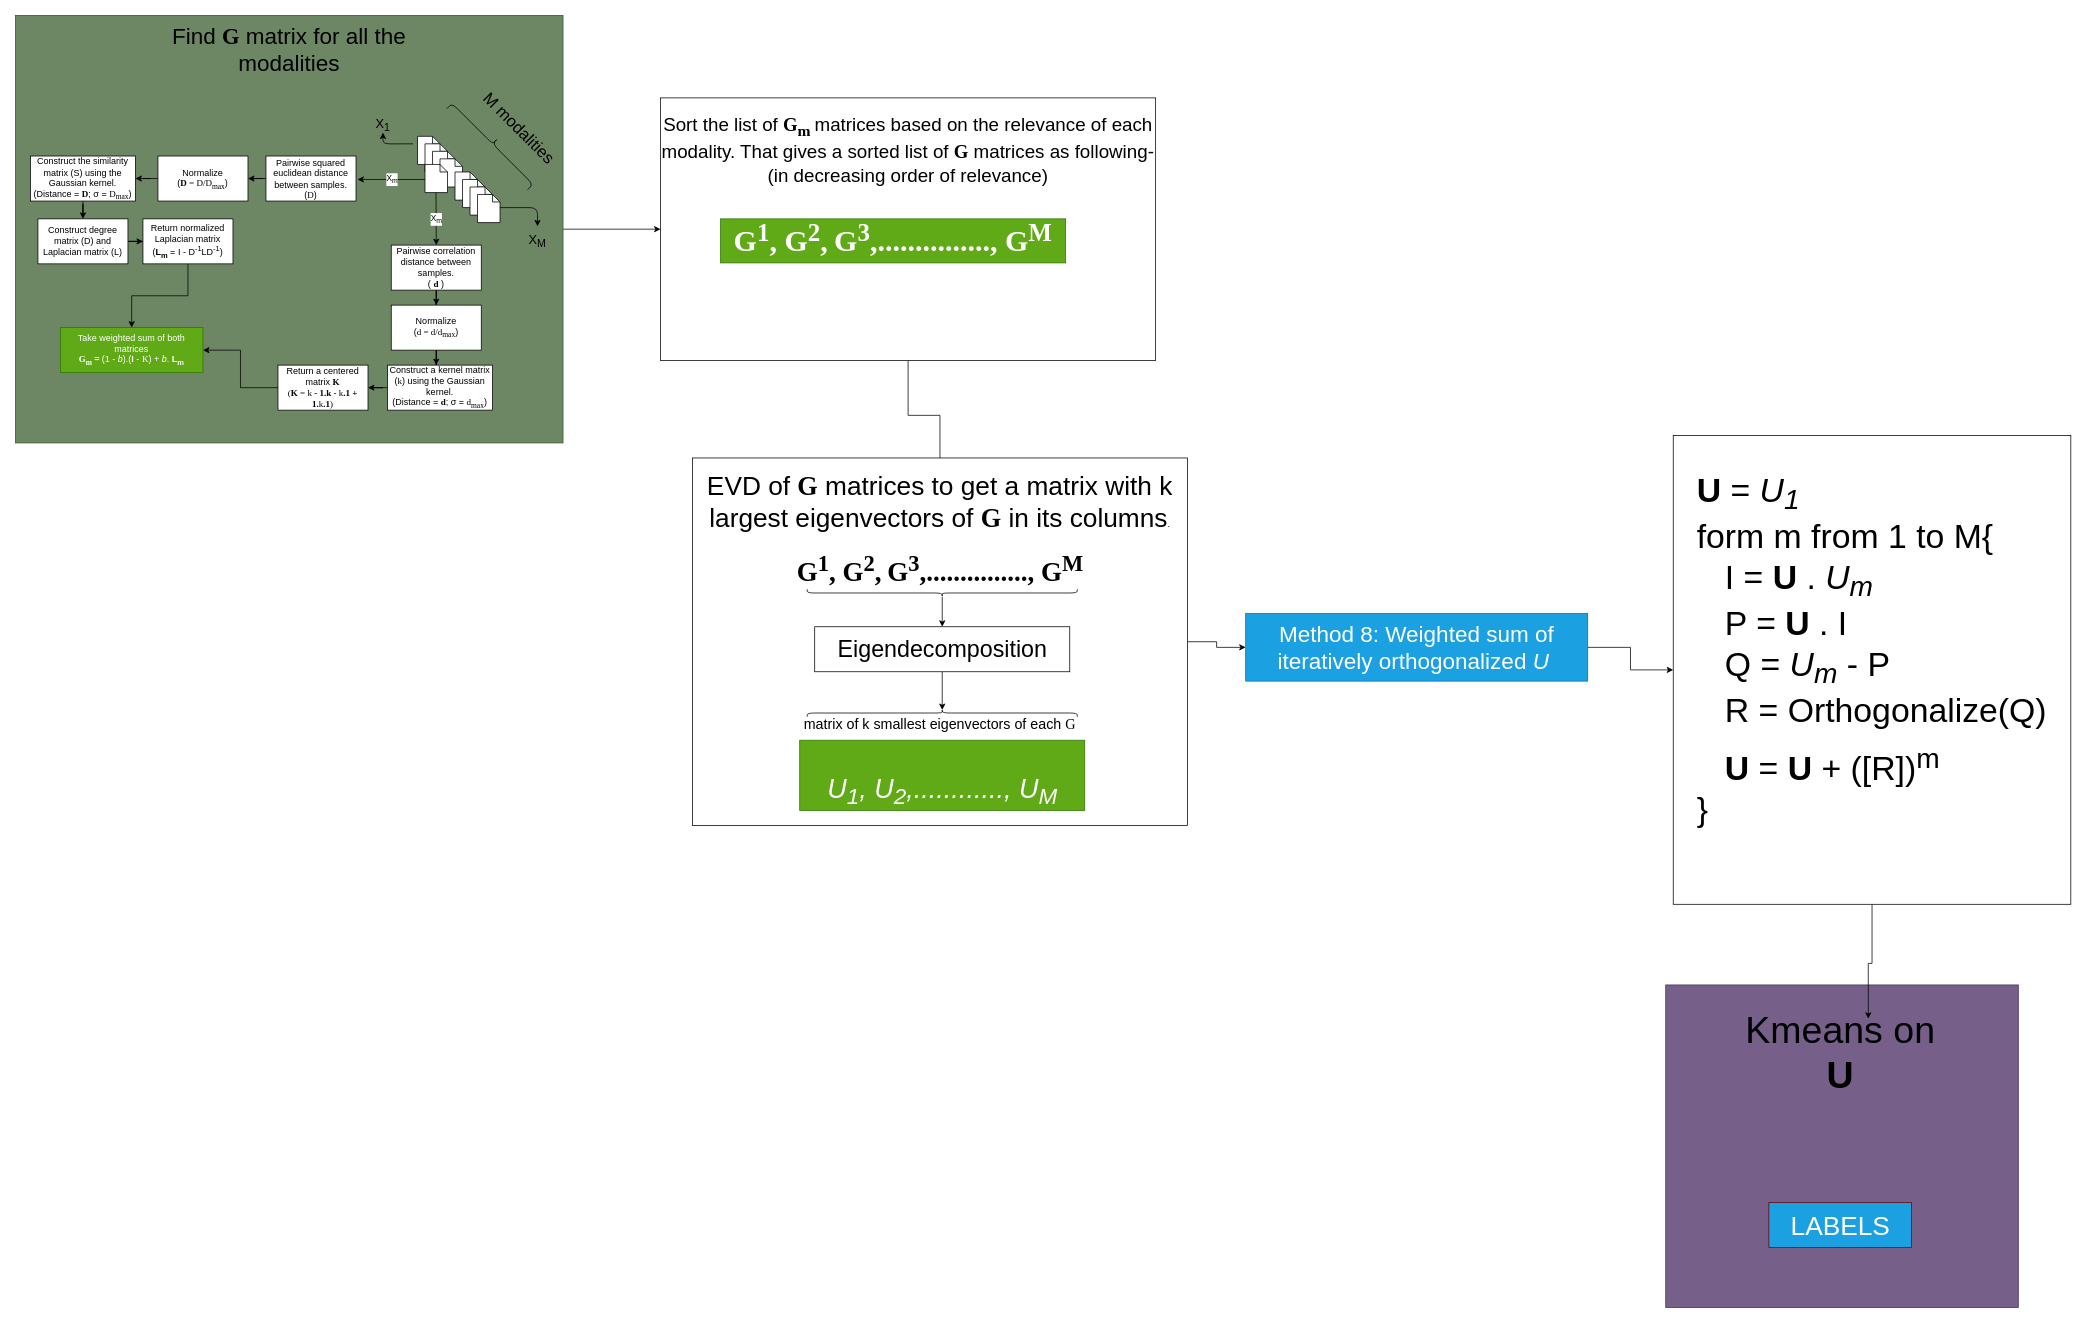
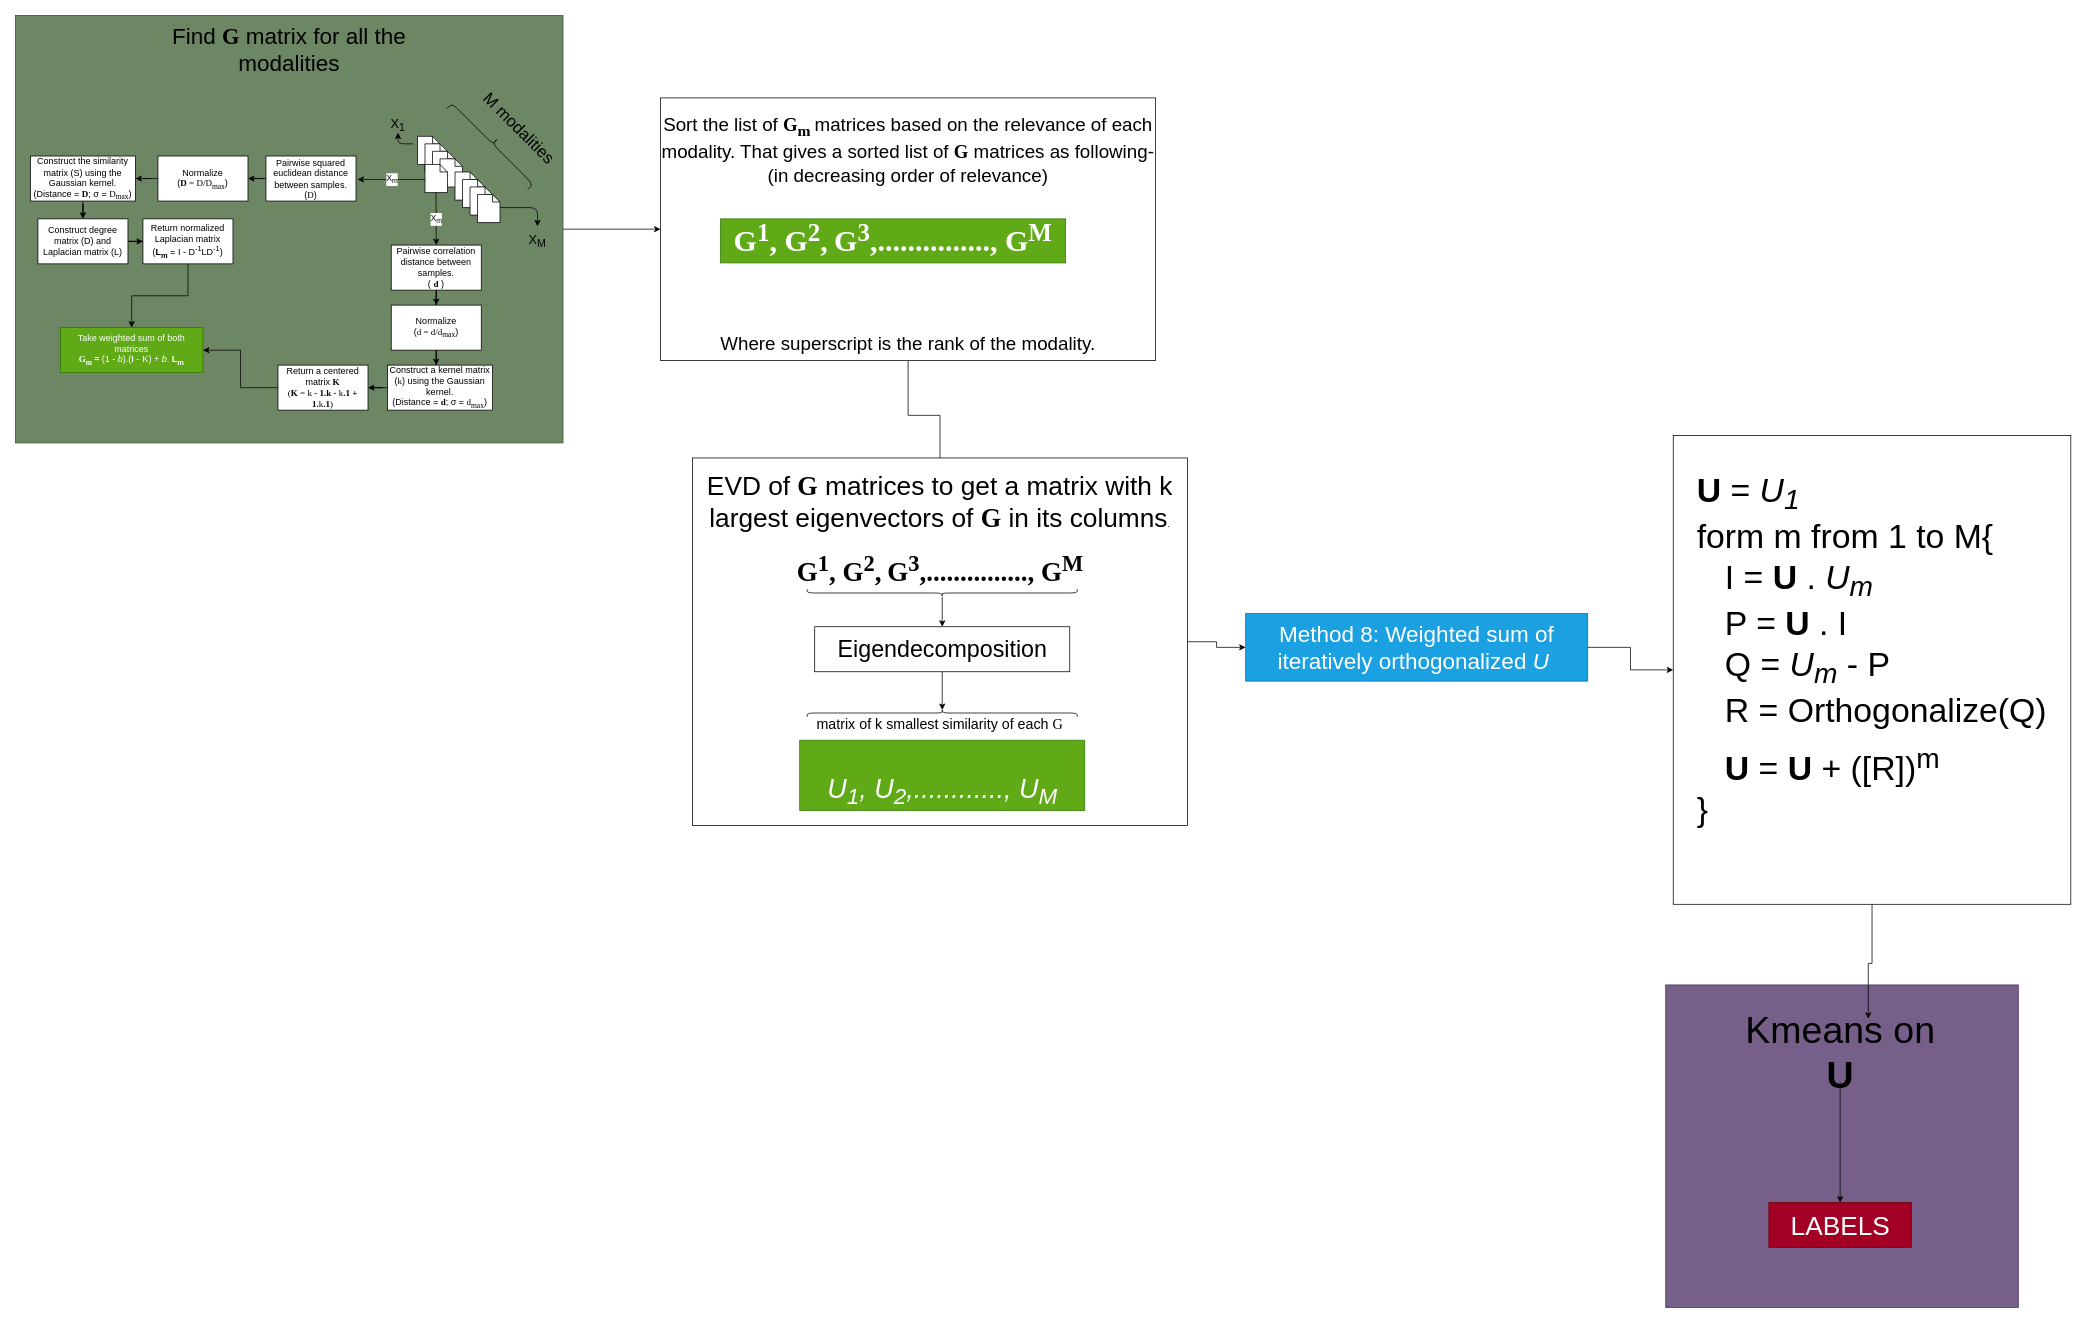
(383, 125) -> (398, 125)
none -> (908, 343)
(940, 725) -> (940, 725)
none -> (1840, 1195)
(1840, 1225) -> (1840, 1225)
